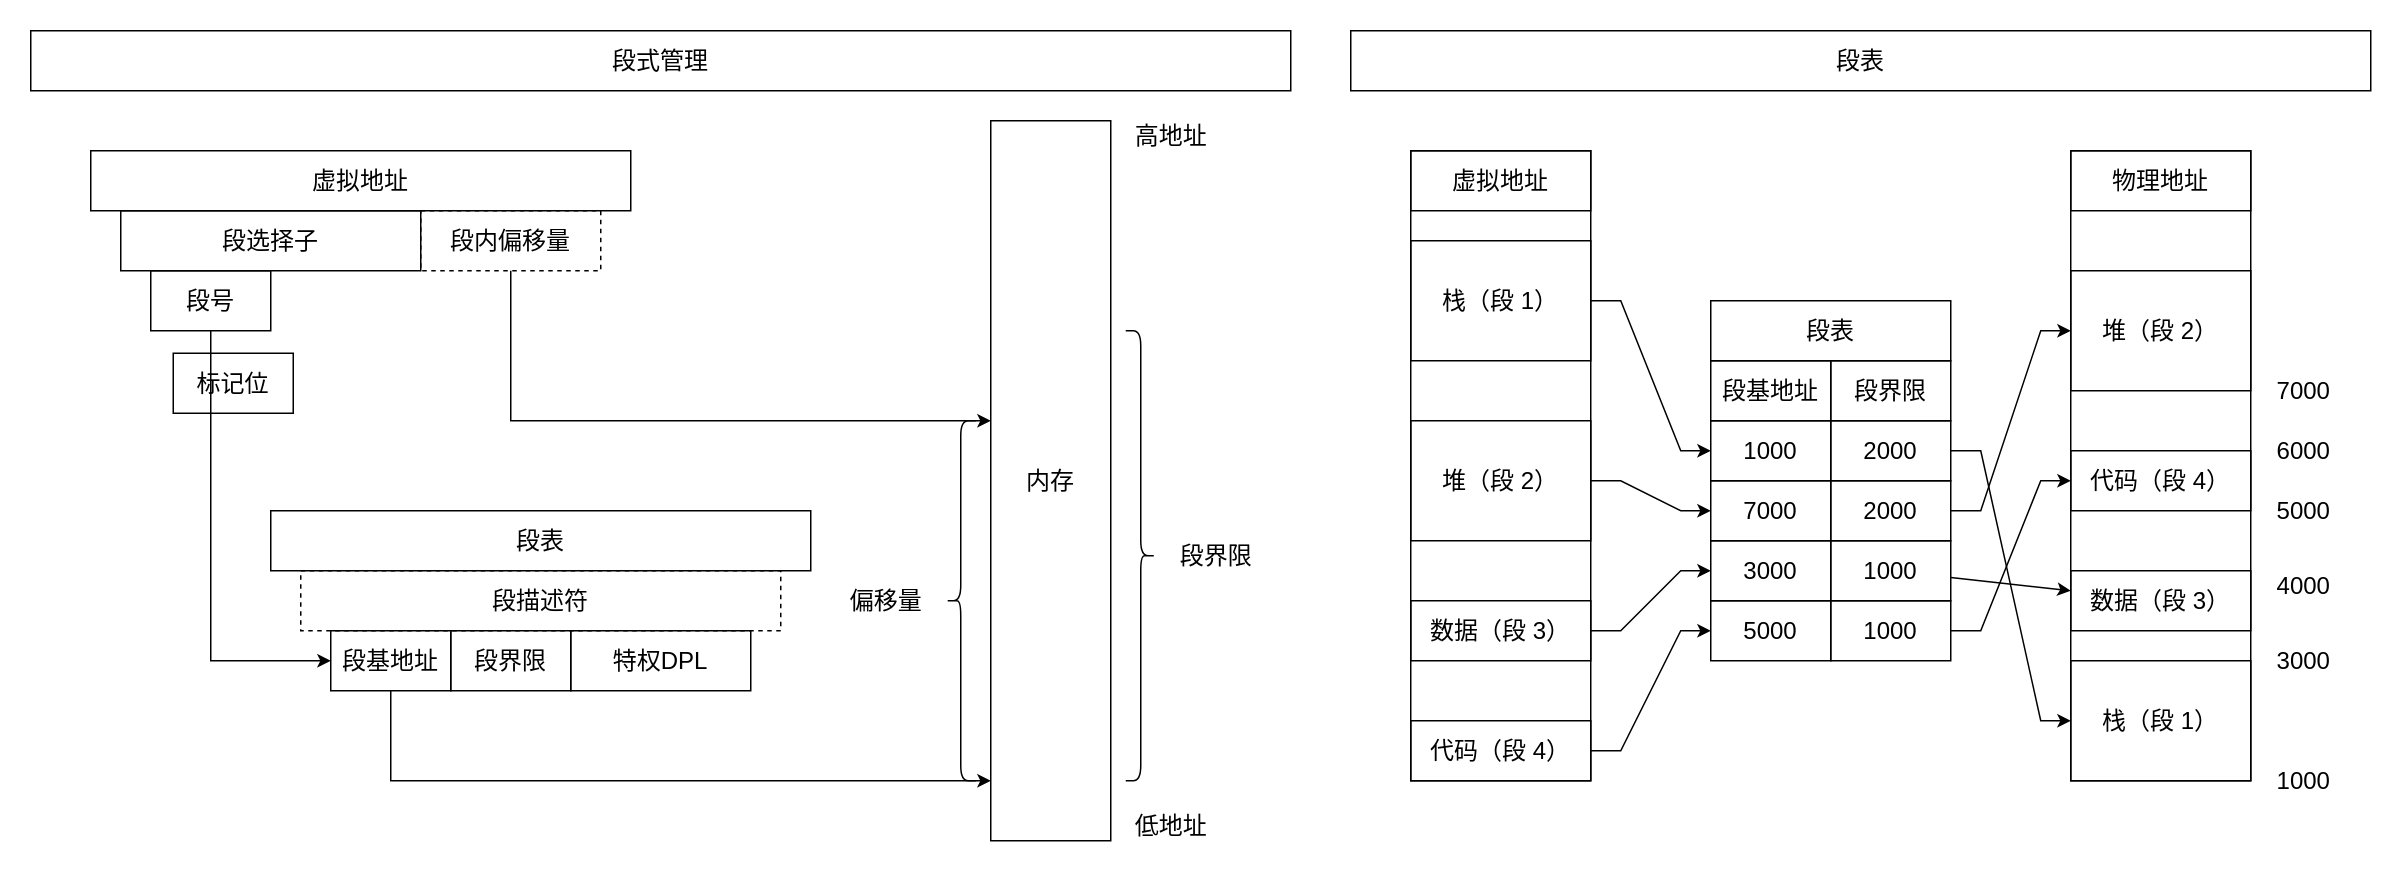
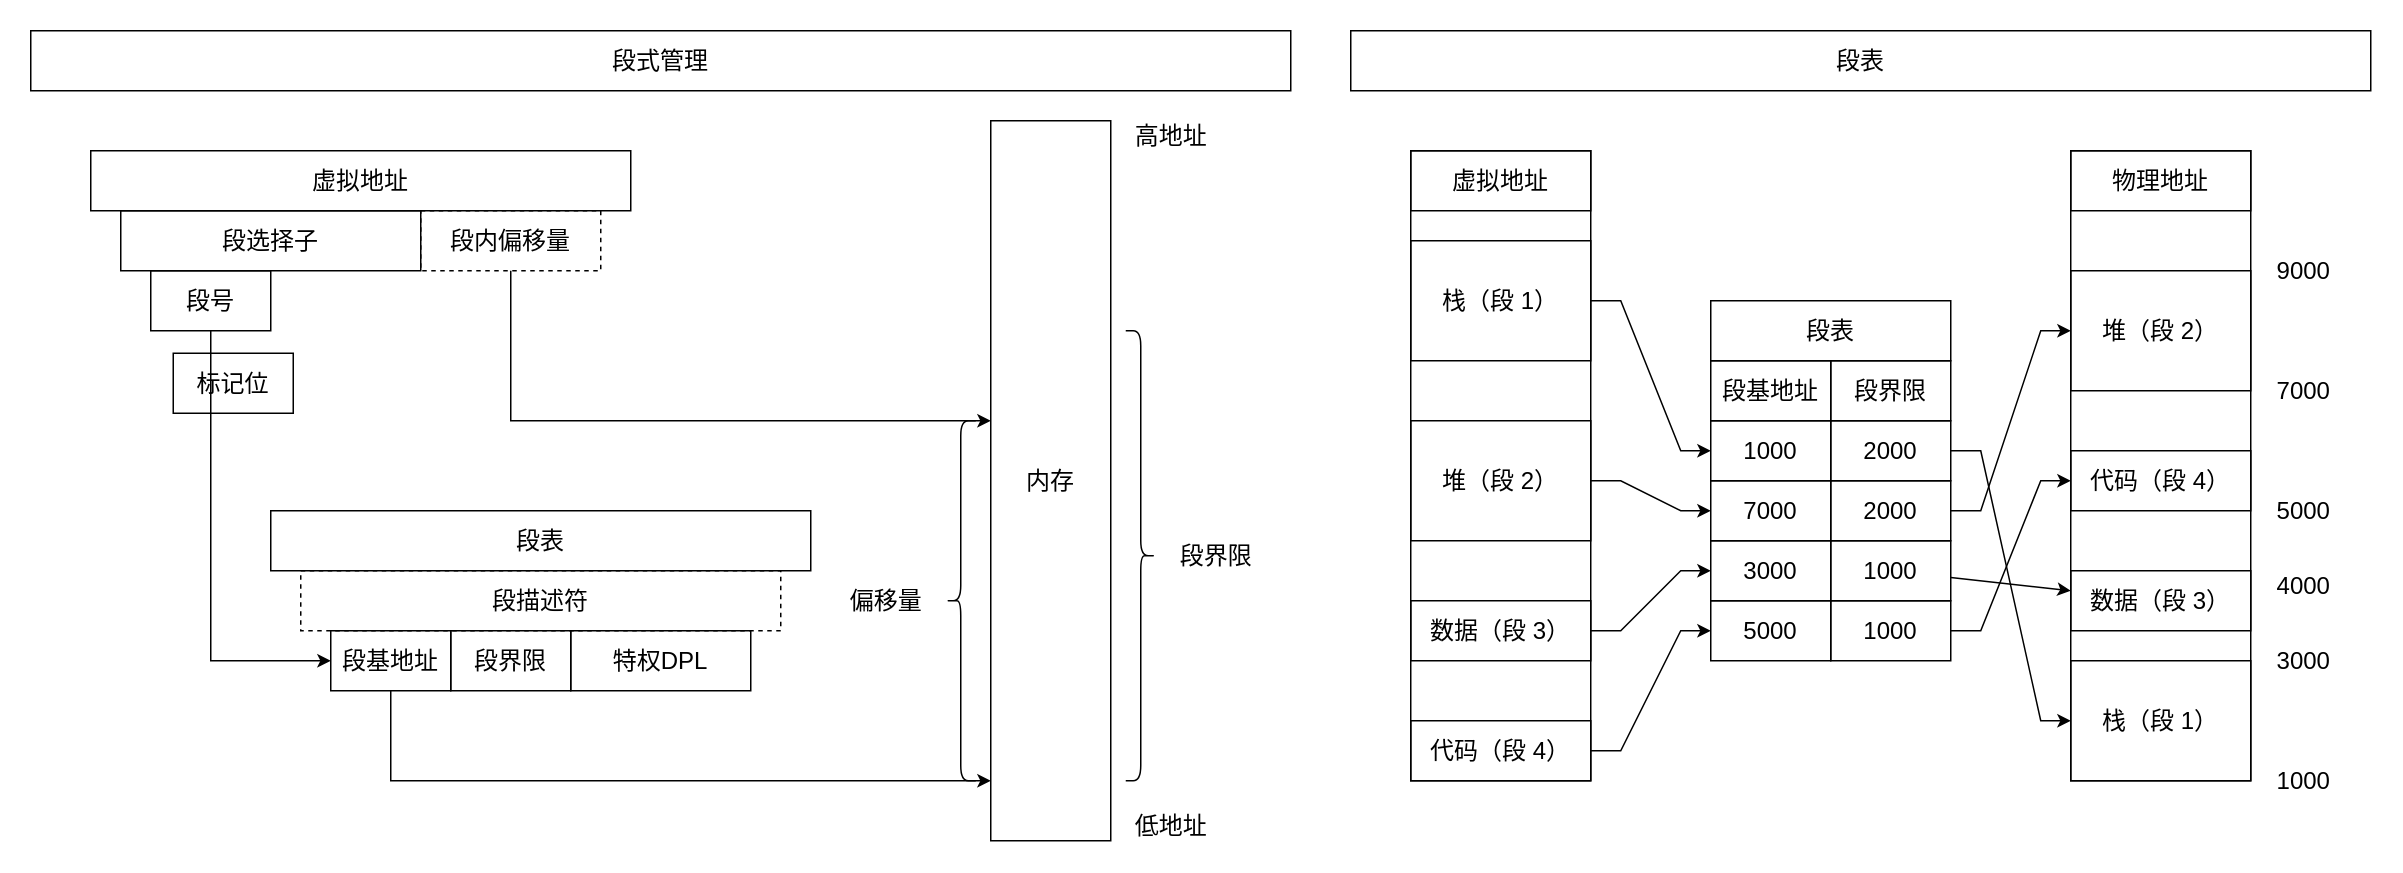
none -> (2303, 271)
(2303, 451) -> none
